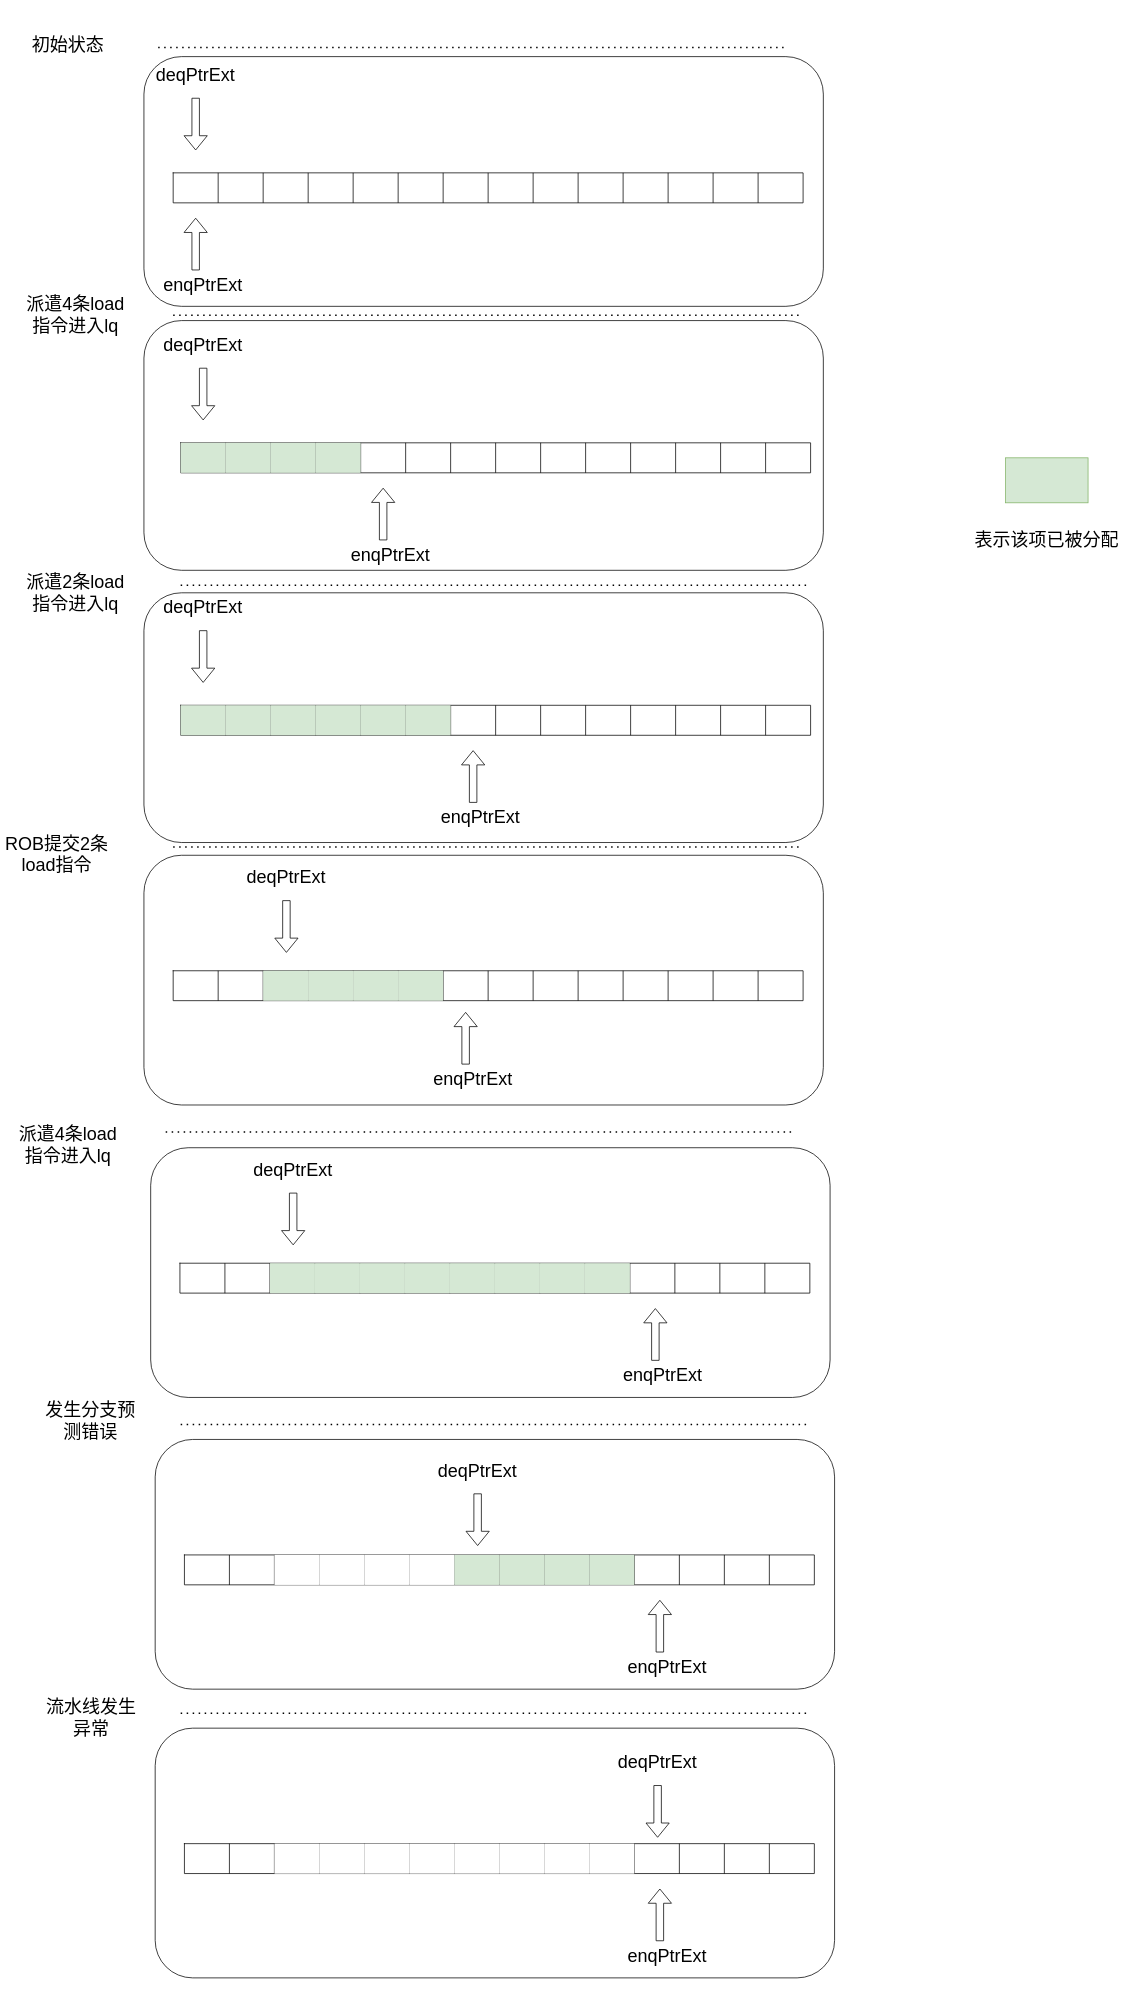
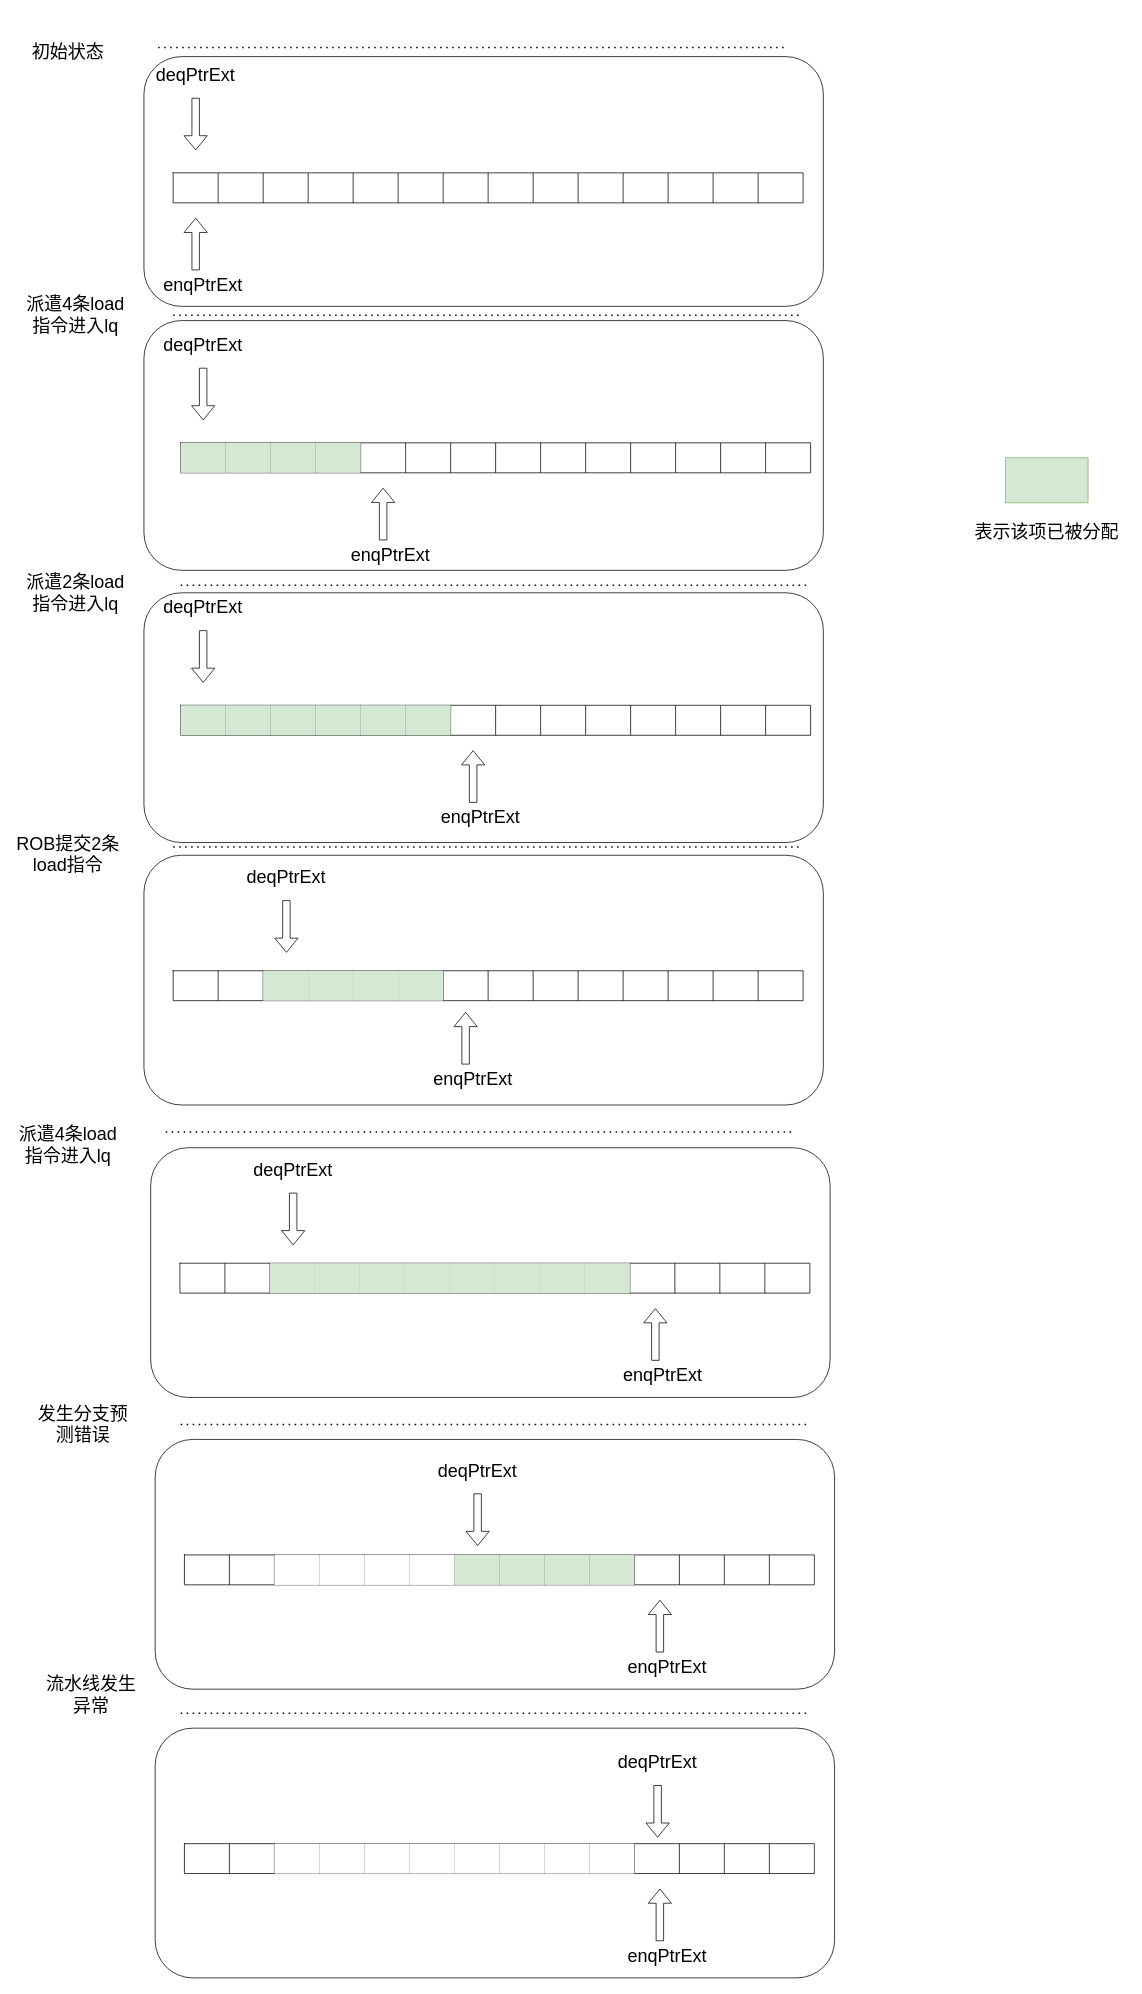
(68, 45) -> (68, 53)
(1047, 540) -> (1047, 533)
(57, 855) -> (68, 855)
(90, 1421) -> (83, 1425)
(91, 1718) -> (91, 1695)
